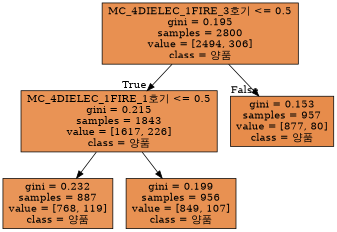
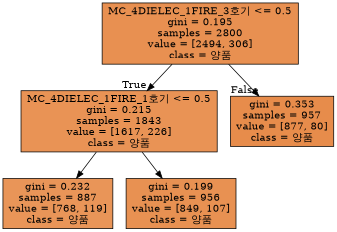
(282, 121) -> (282, 121)
